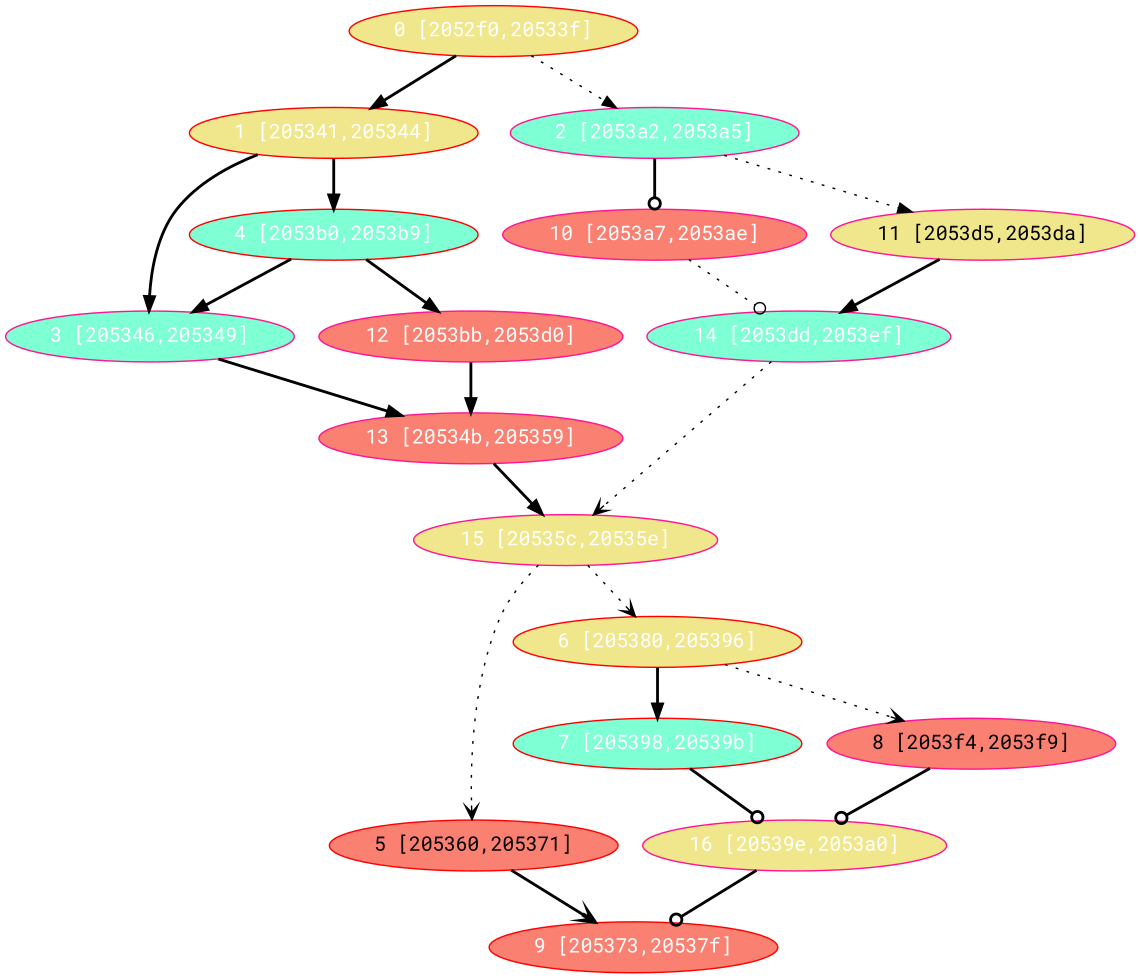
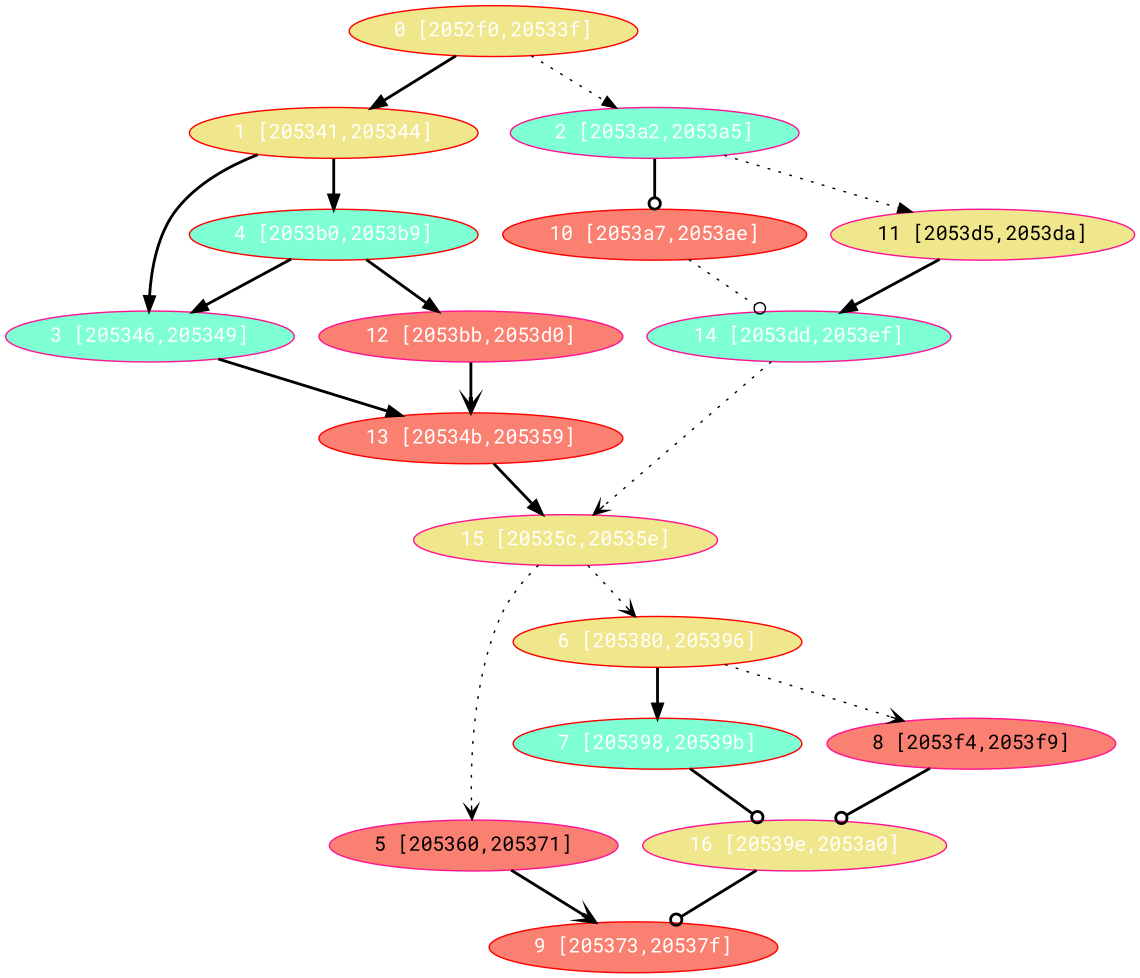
(655, 235) -> (655, 235)
(471, 380) -> (471, 380)
(471, 438) -> (471, 438)
(474, 846) -> (474, 846)
